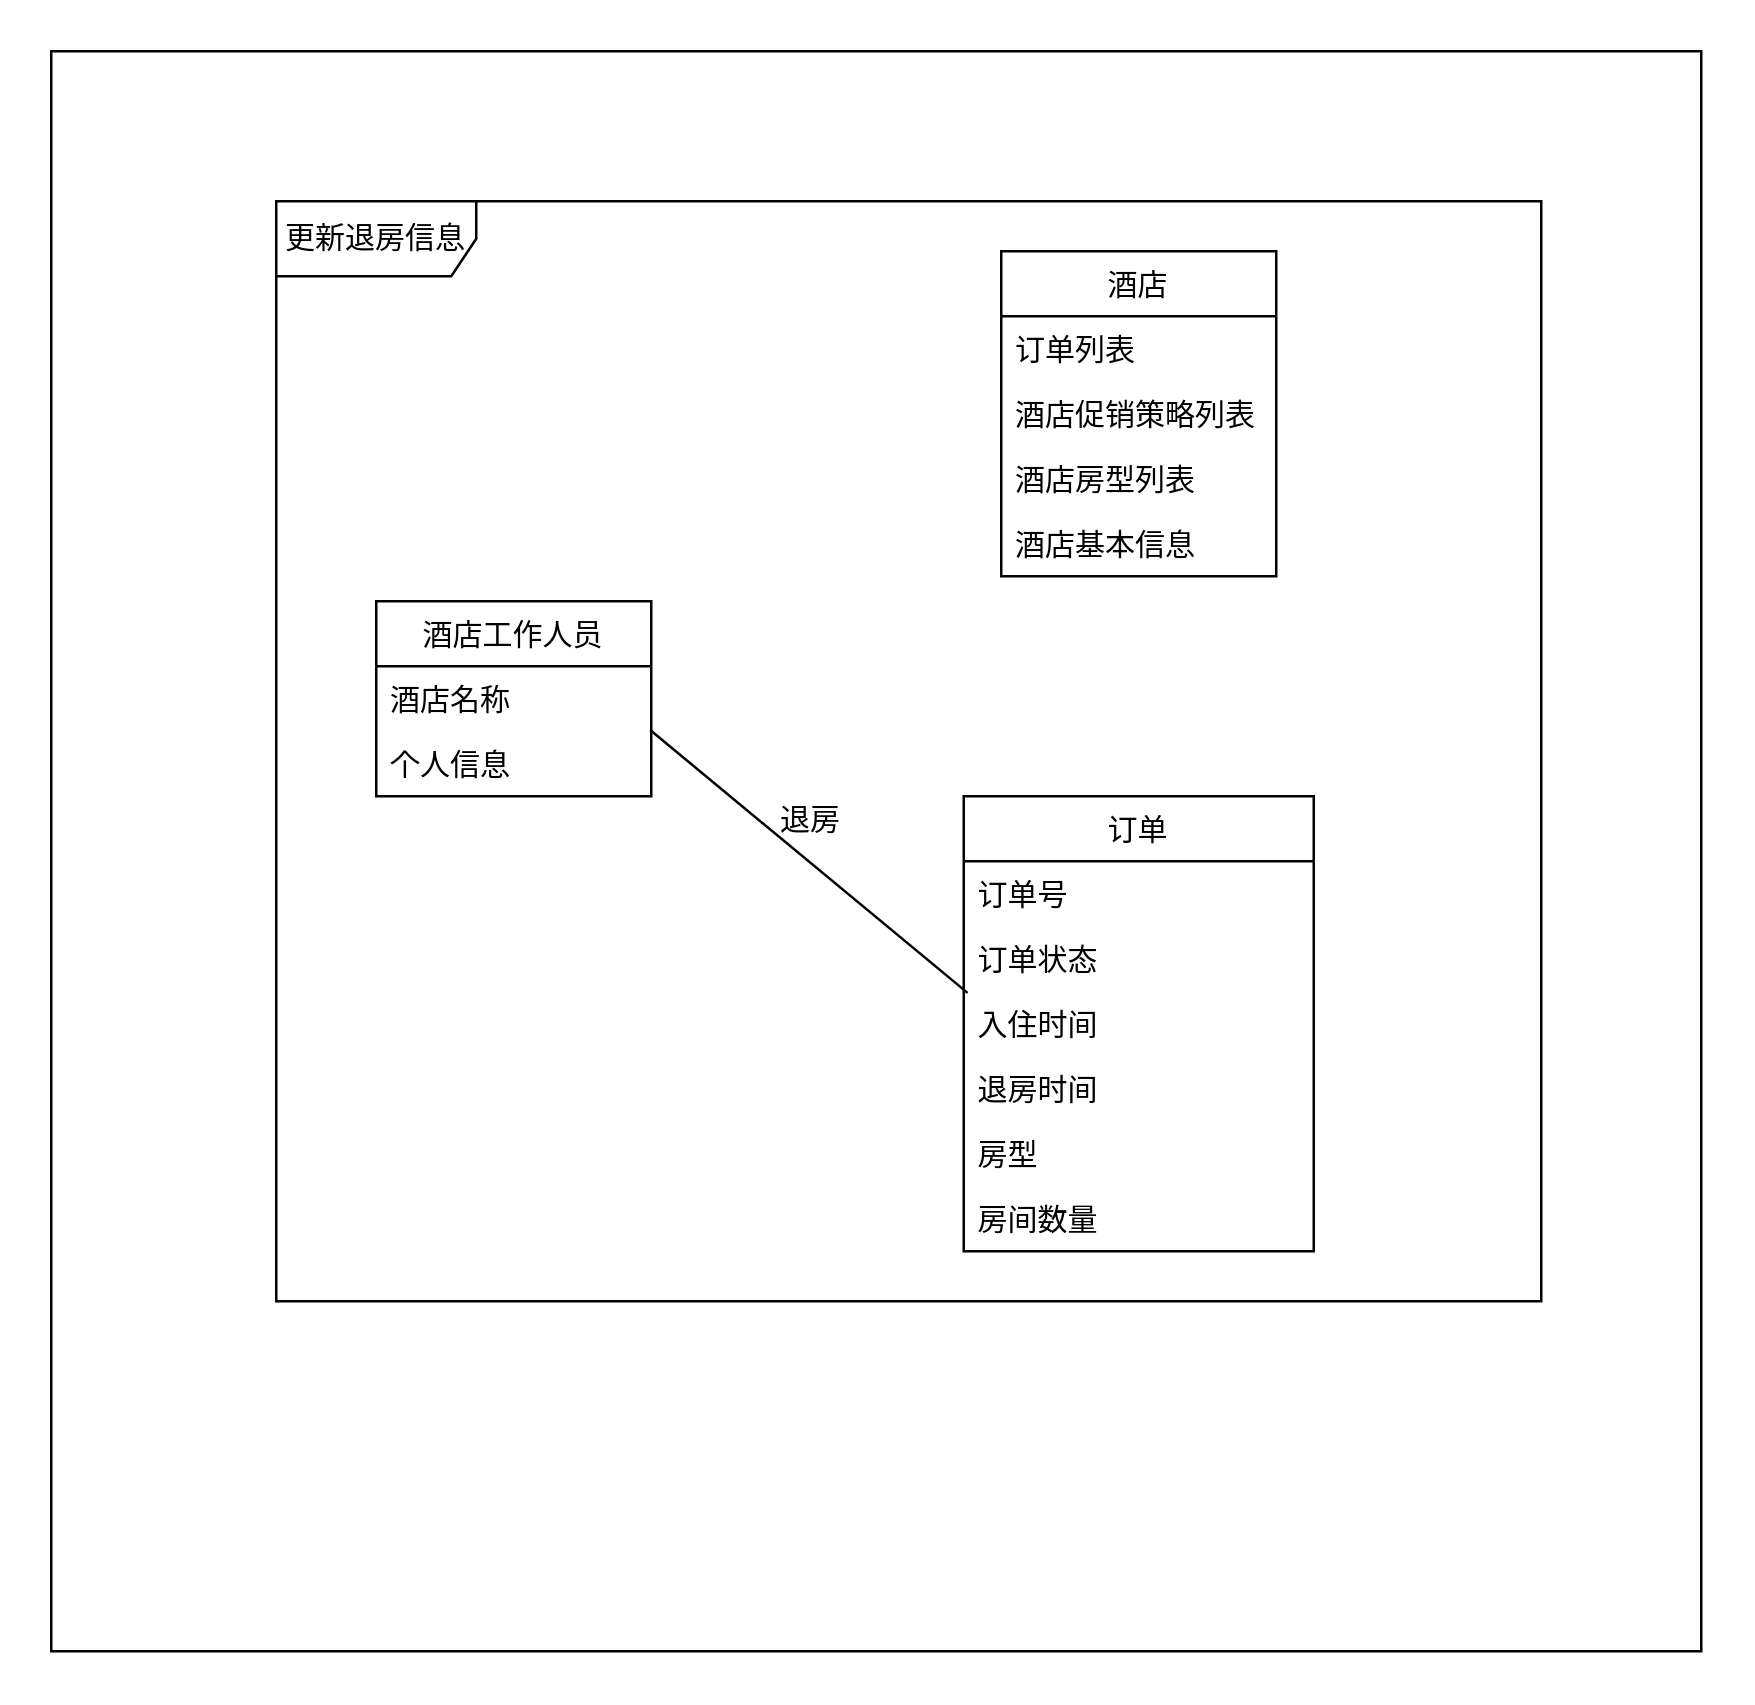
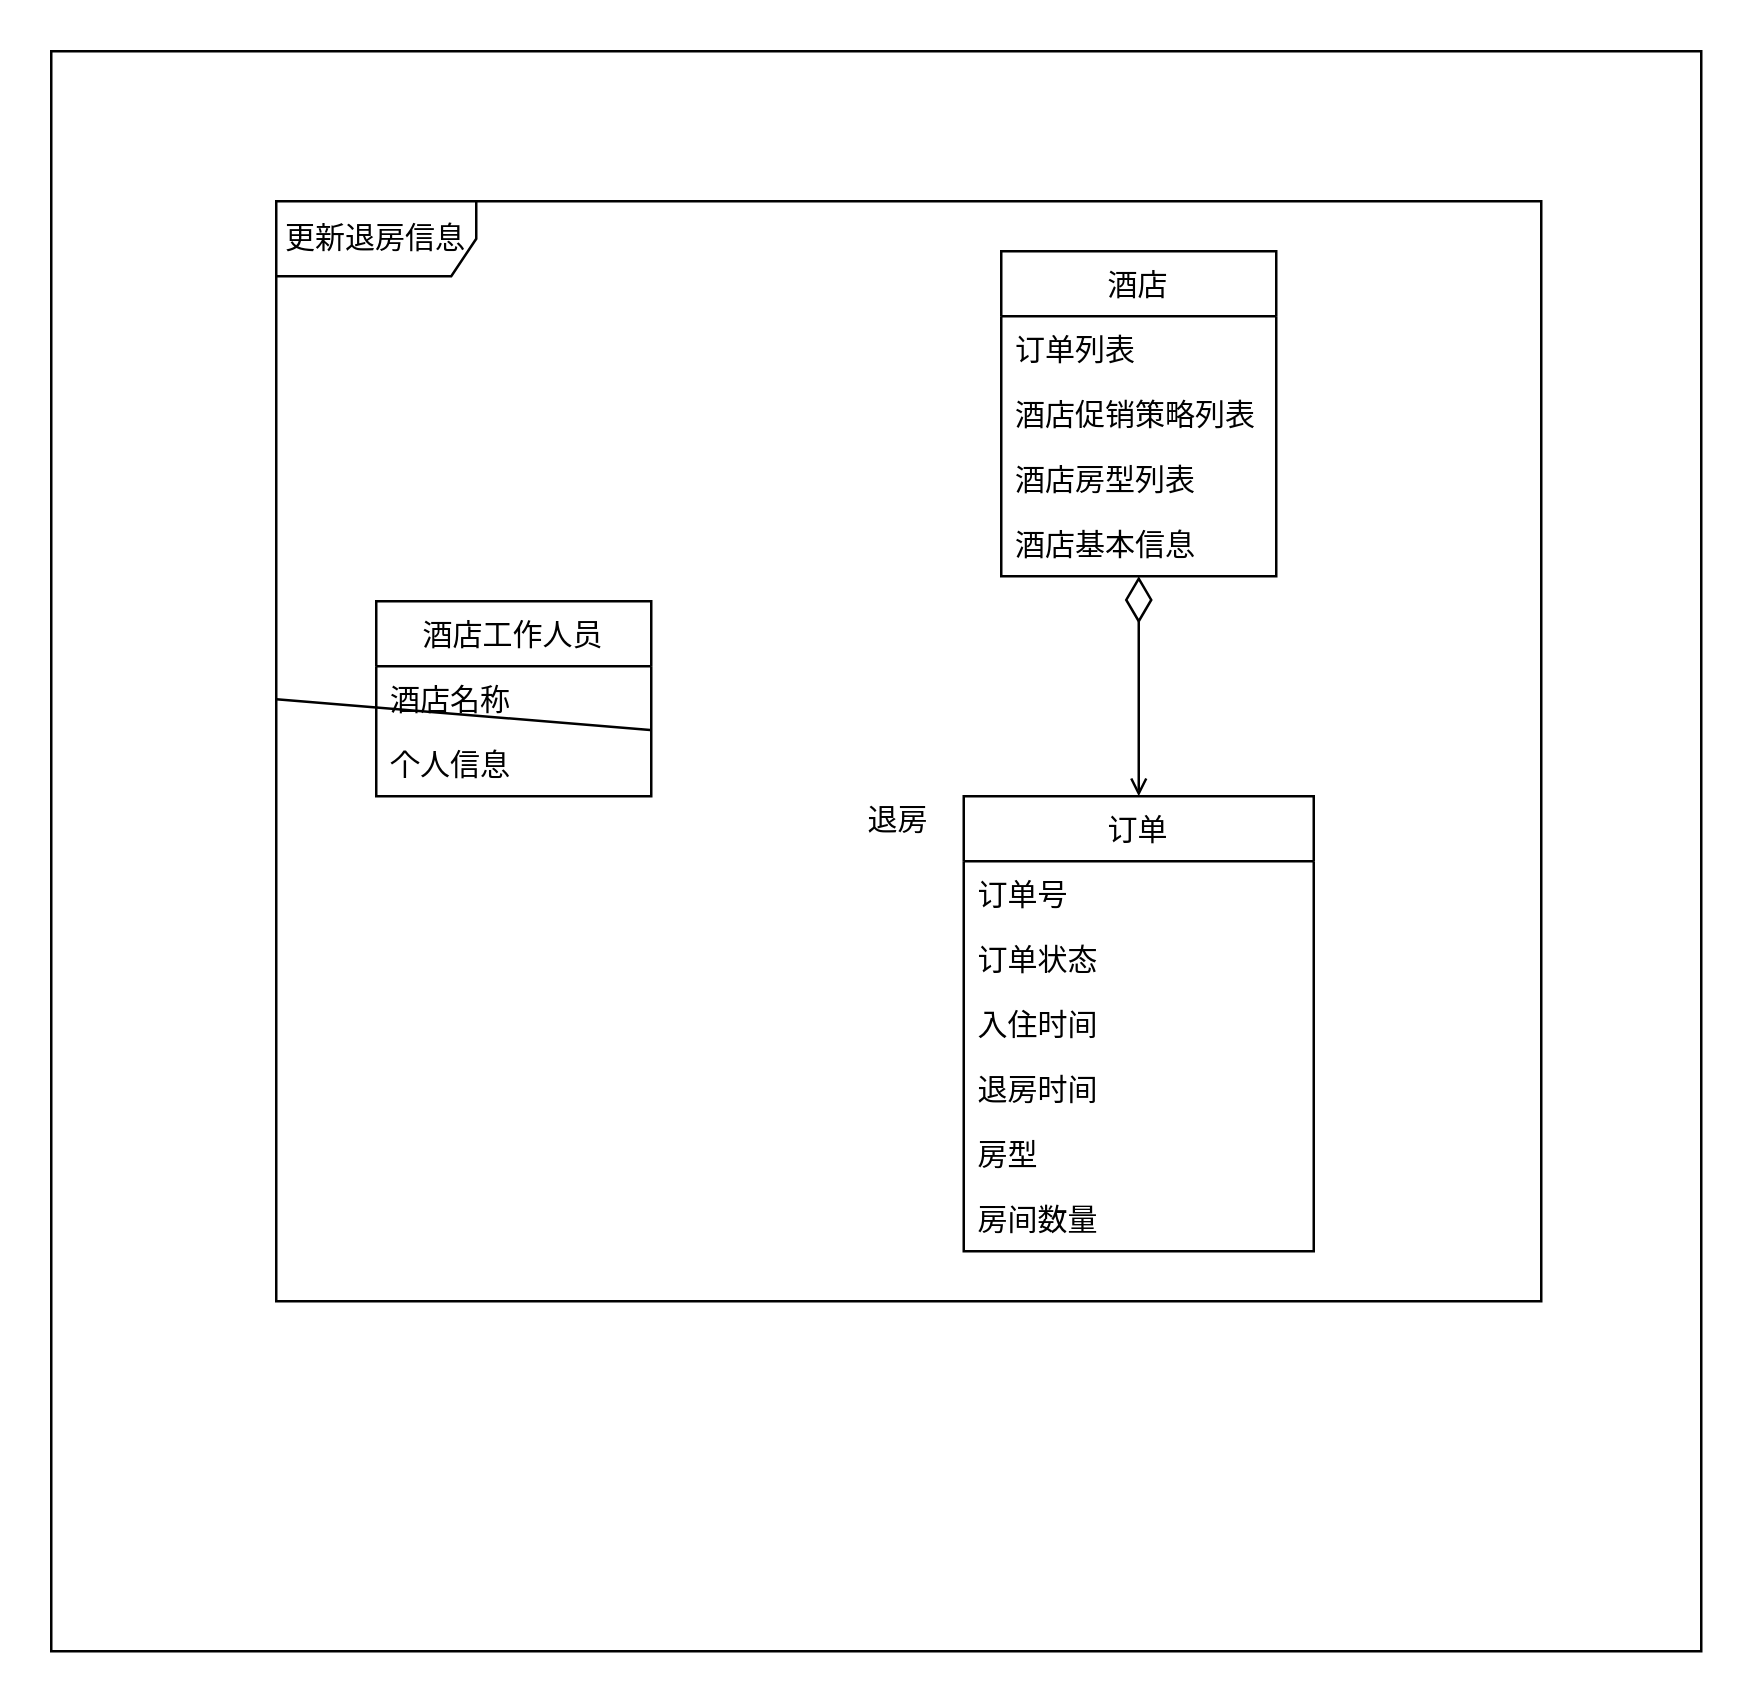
none -> (1139, 709)
(811, 821) -> (899, 821)
(809, 861) -> (466, 715)
